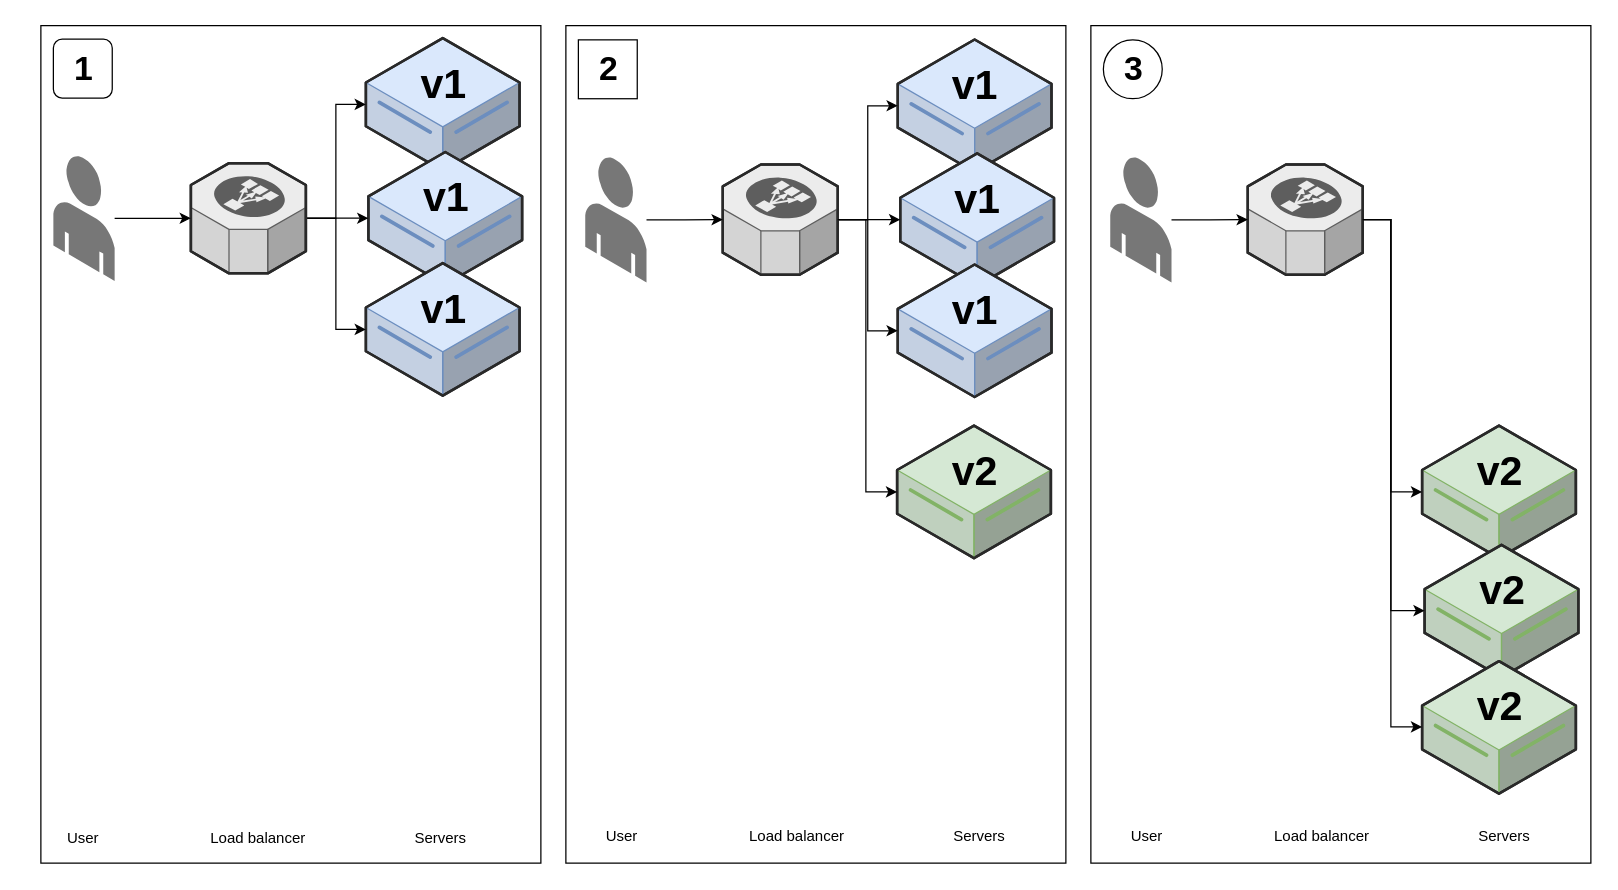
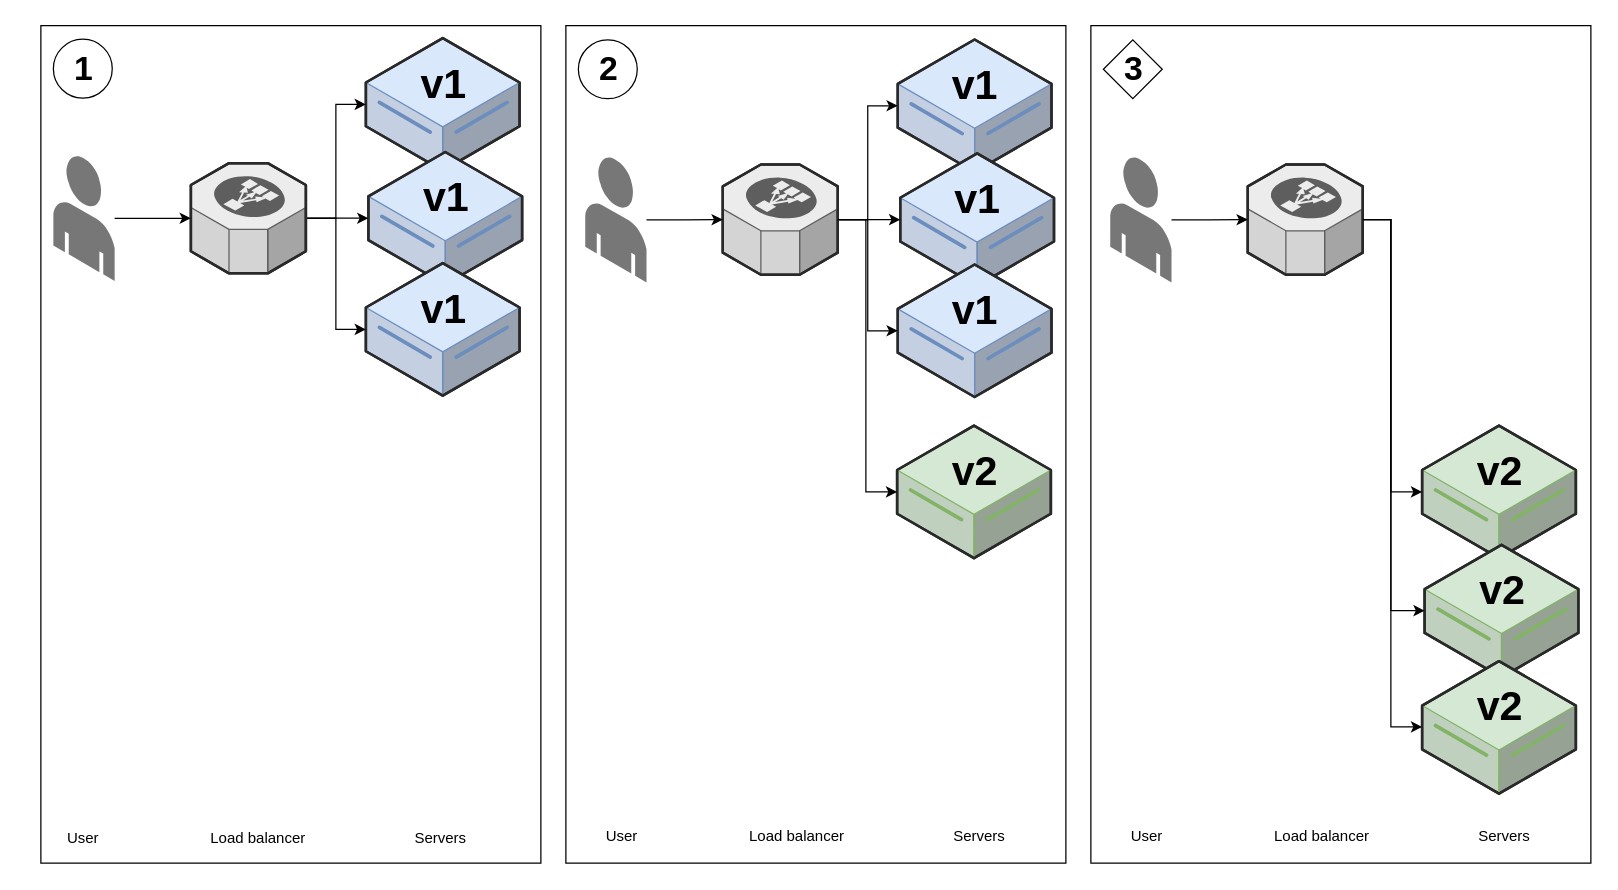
(83, 69) -> (83, 69)
(608, 69) -> (608, 69)
(1133, 69) -> (1133, 69)
